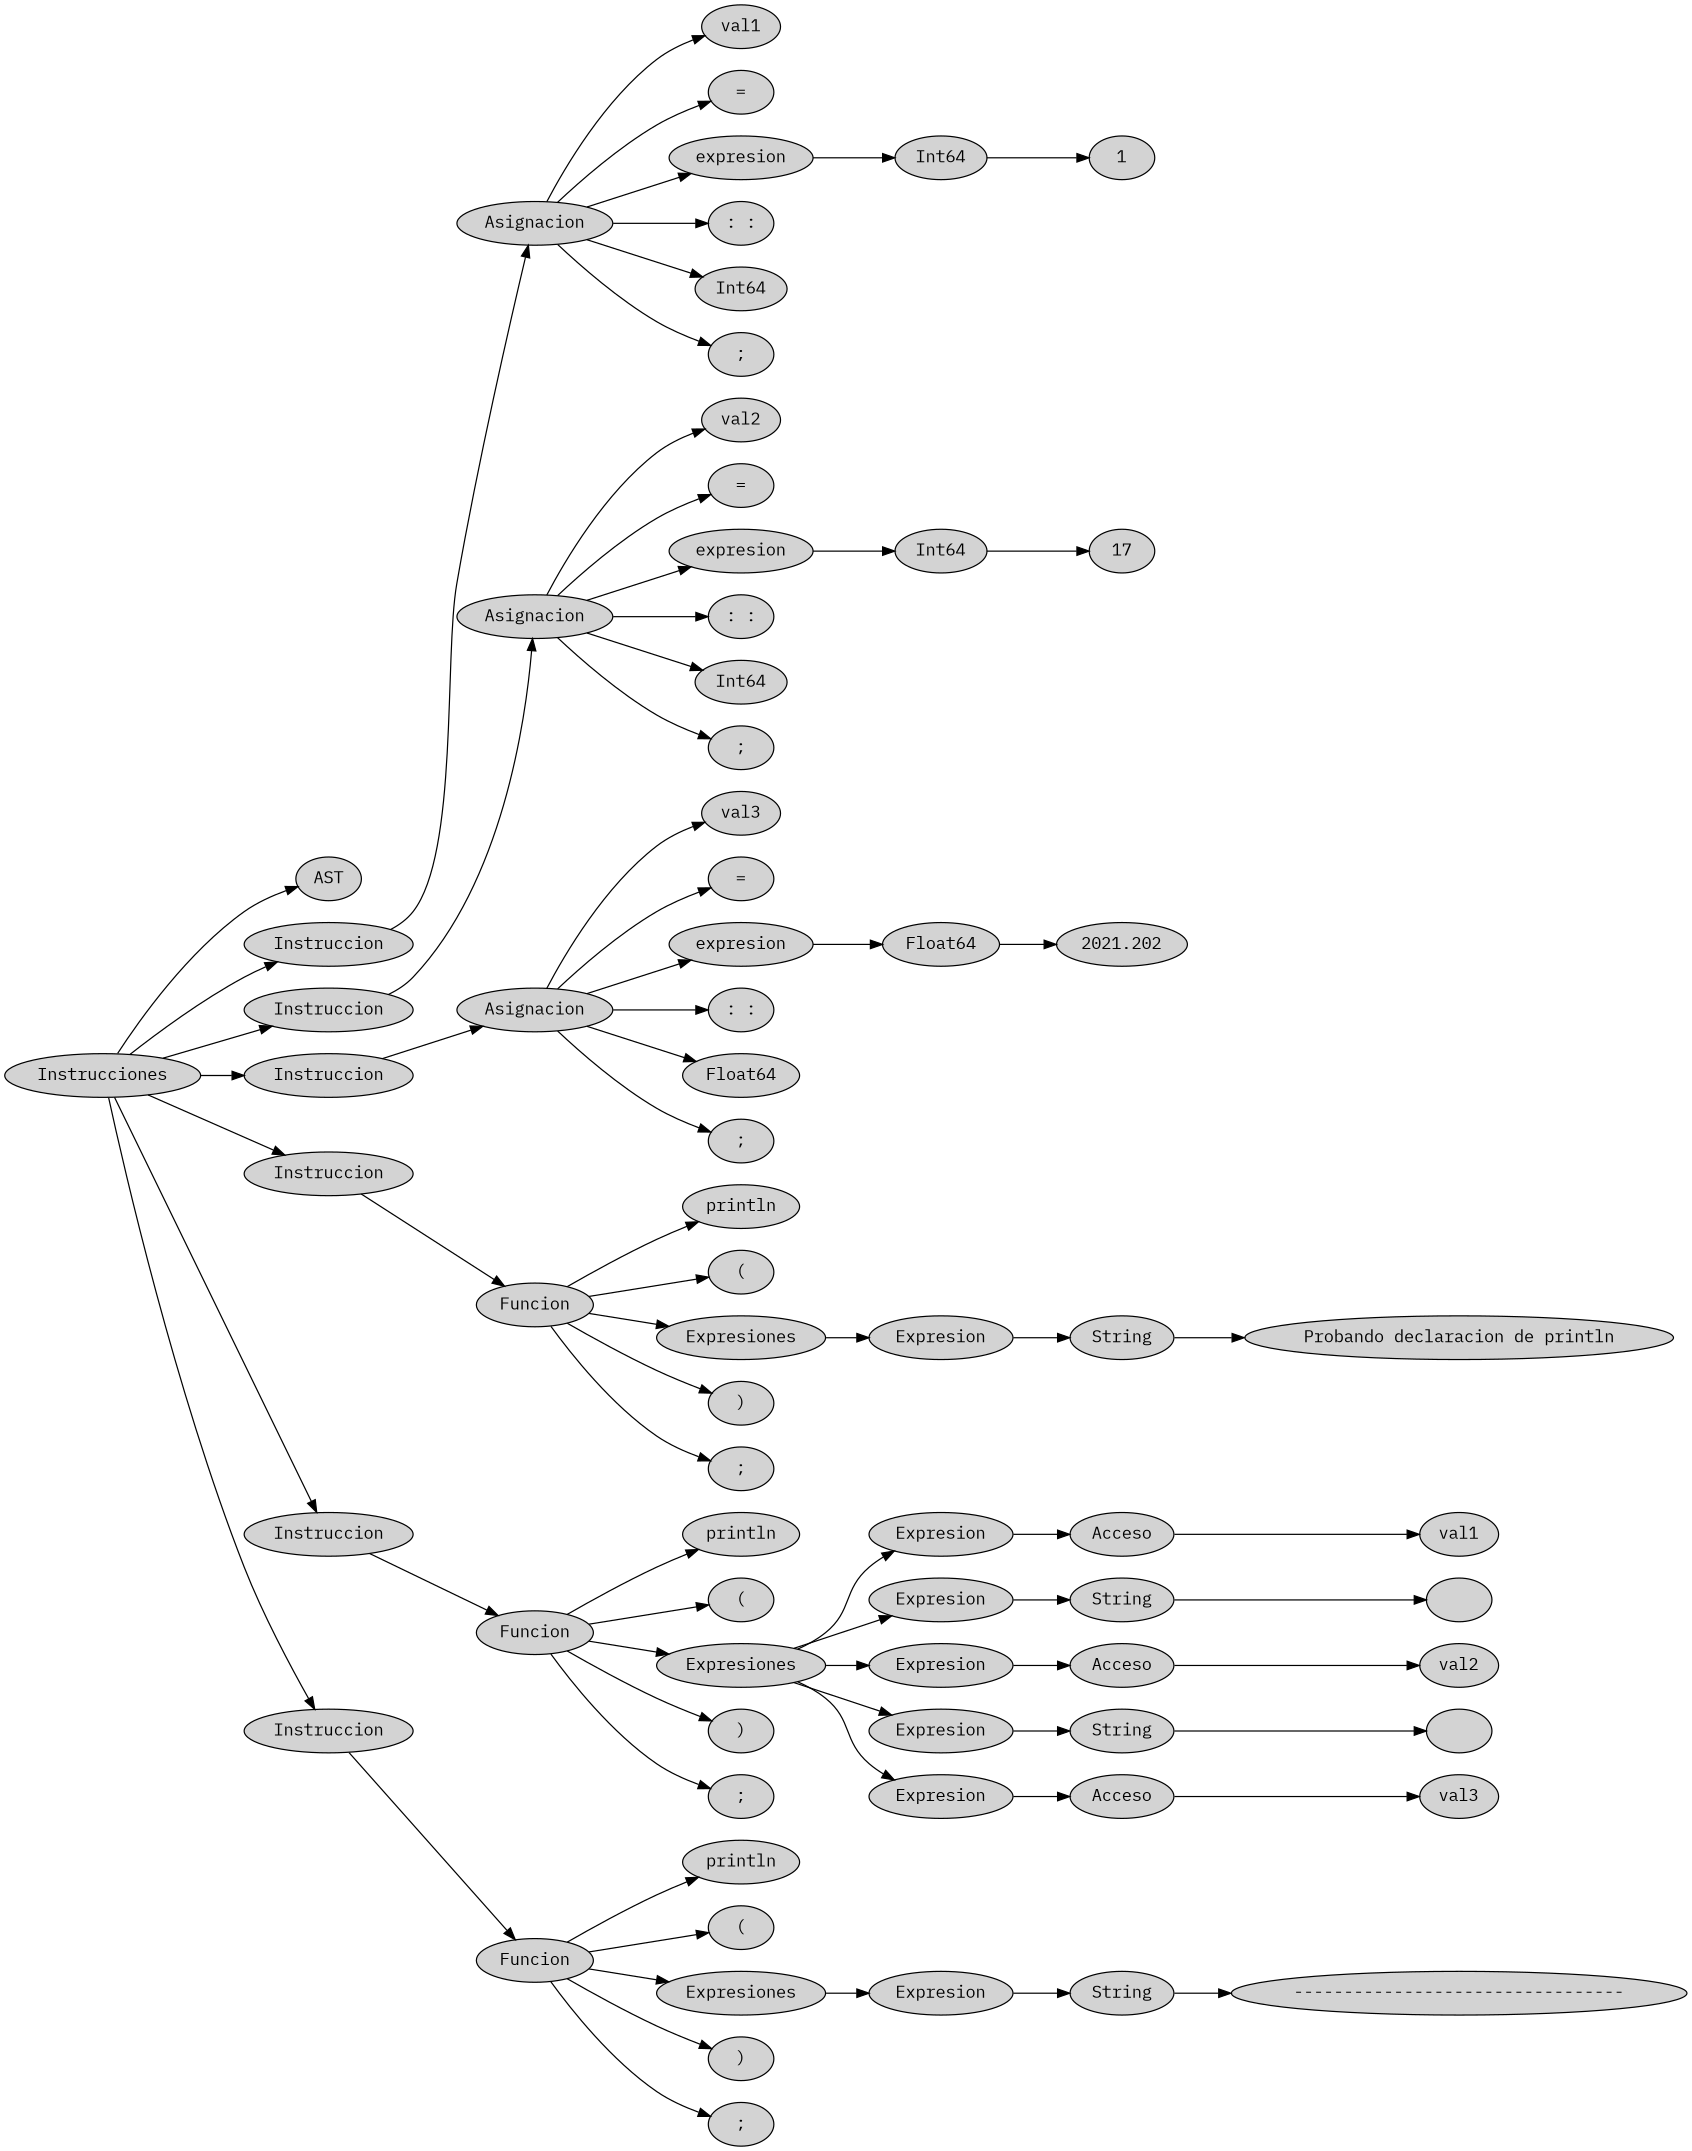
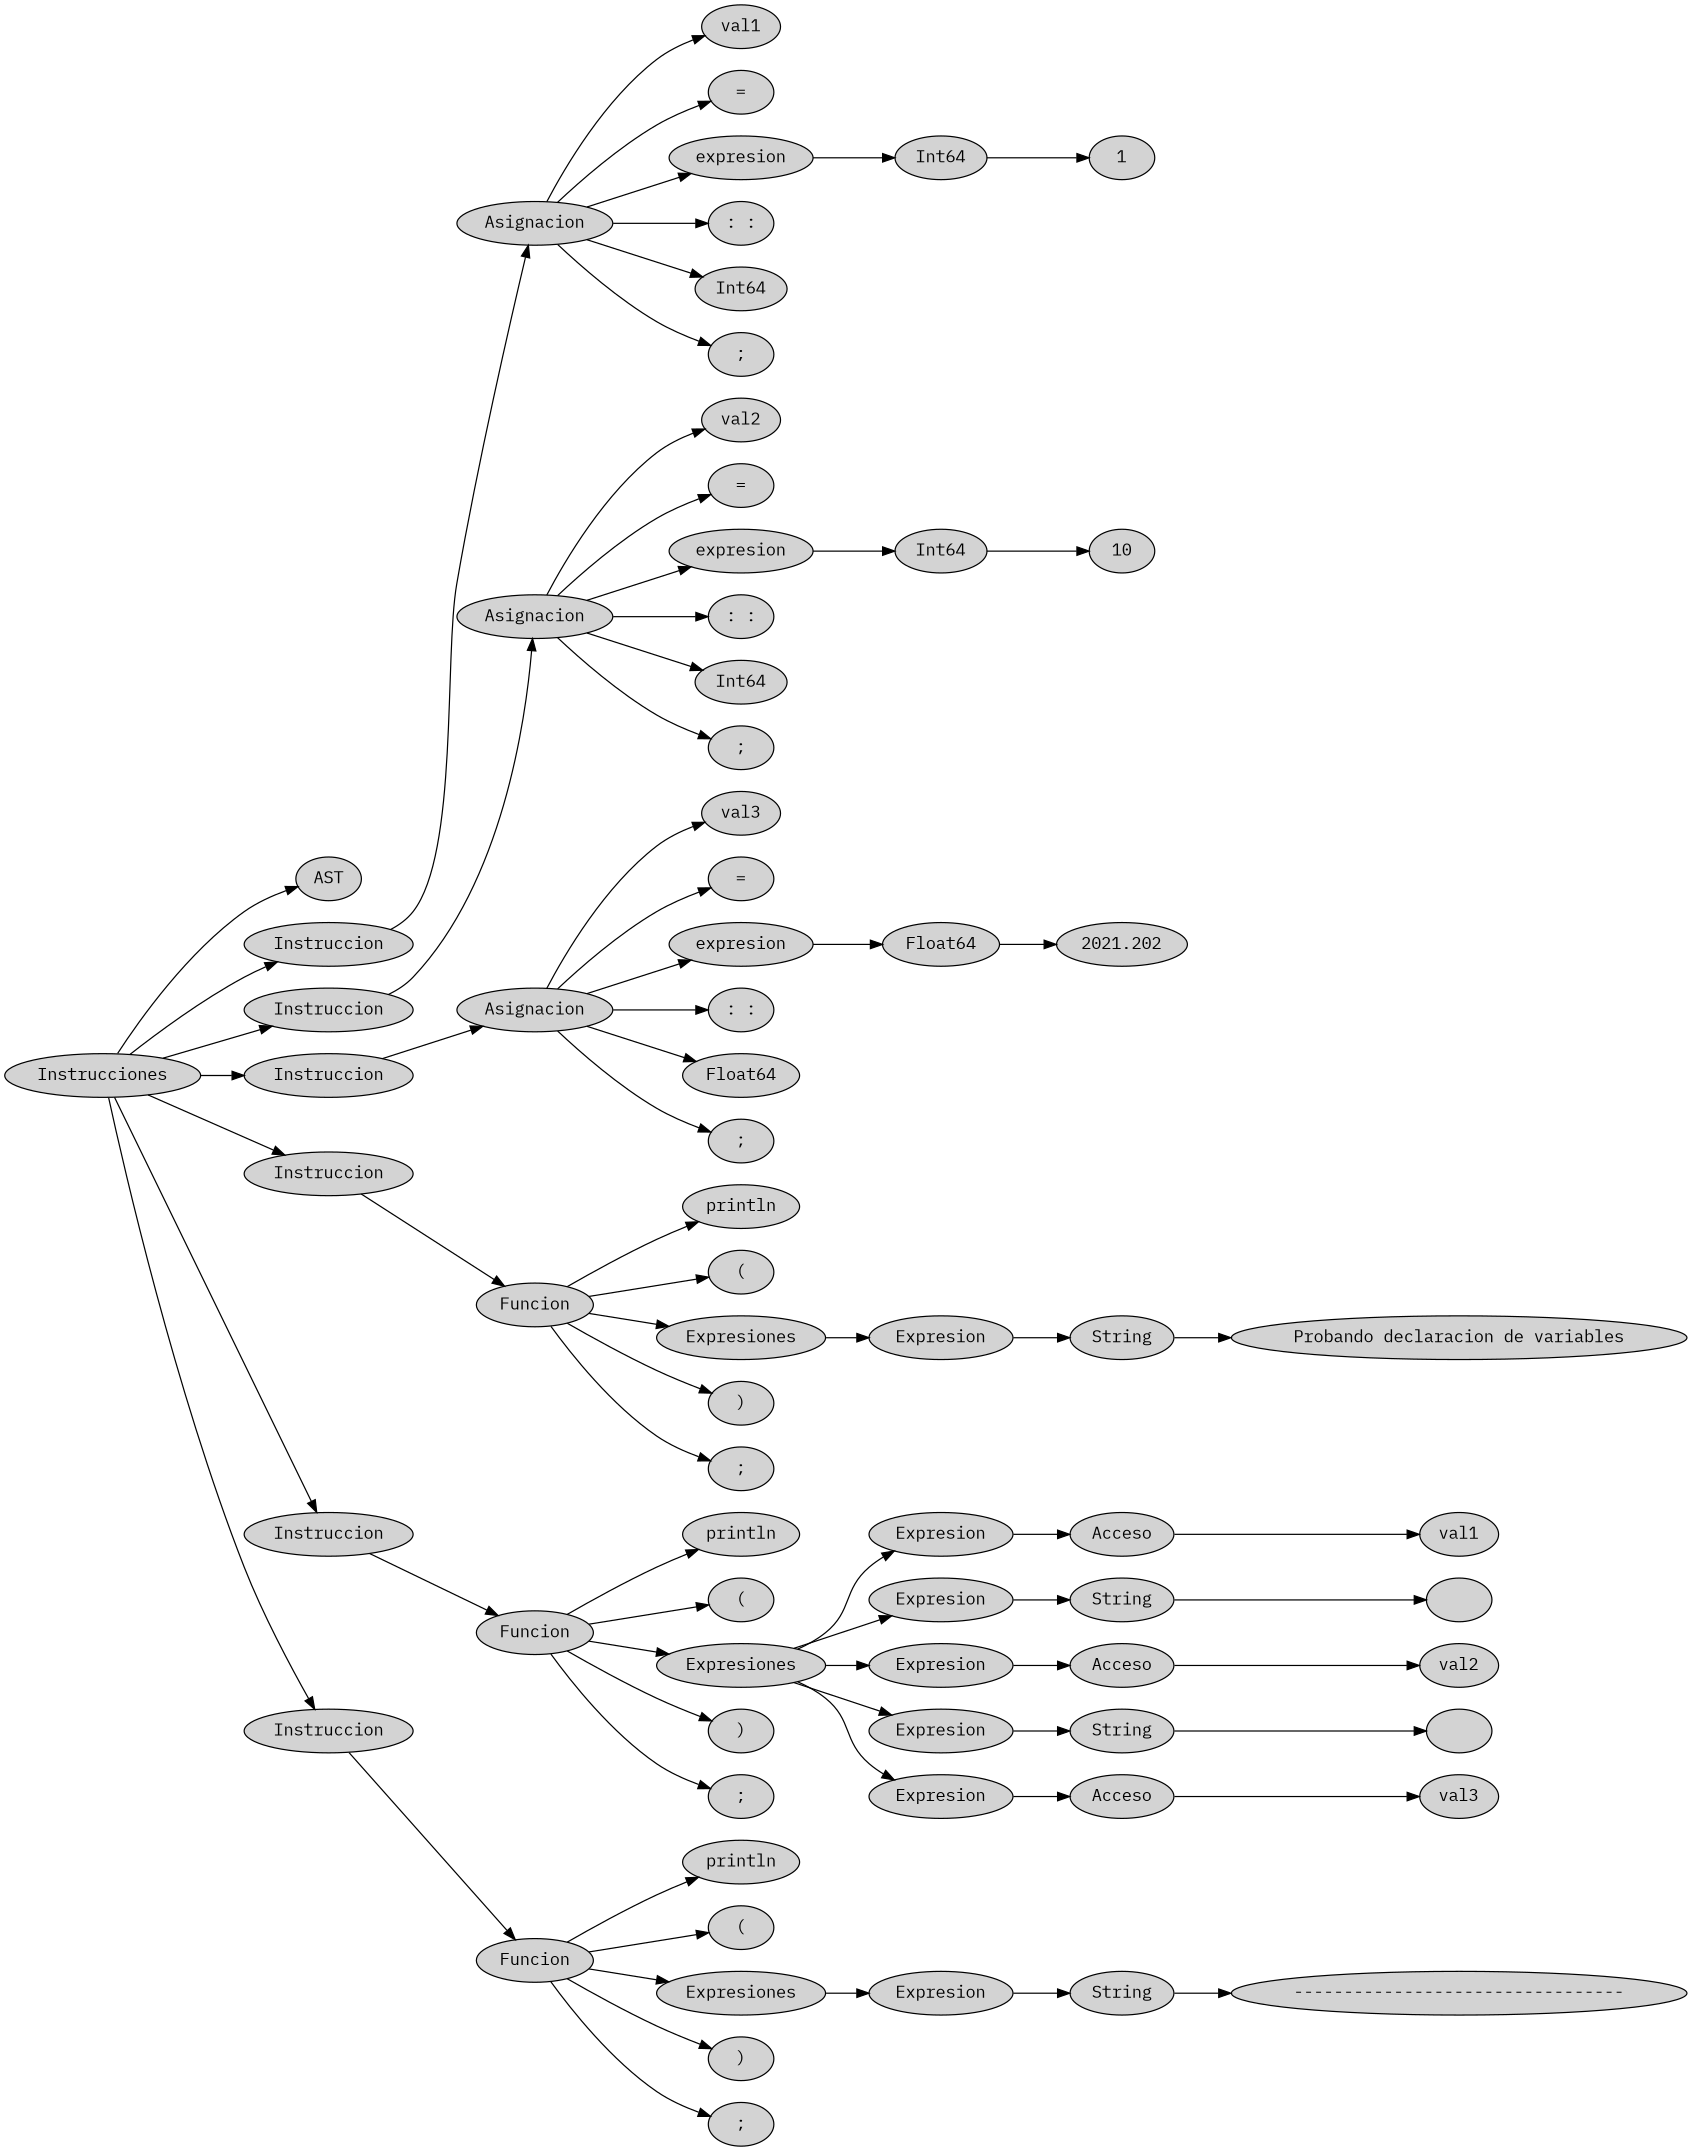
(1122, 551) -> (1122, 551)
(1459, 1338) -> (1459, 1338)
